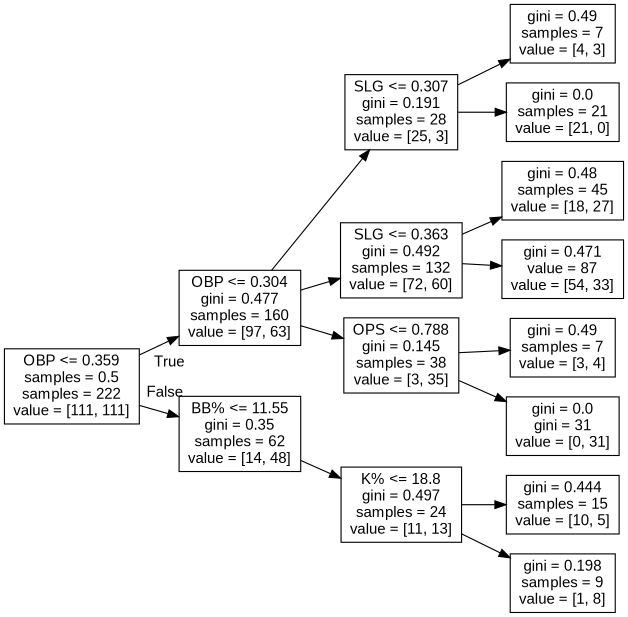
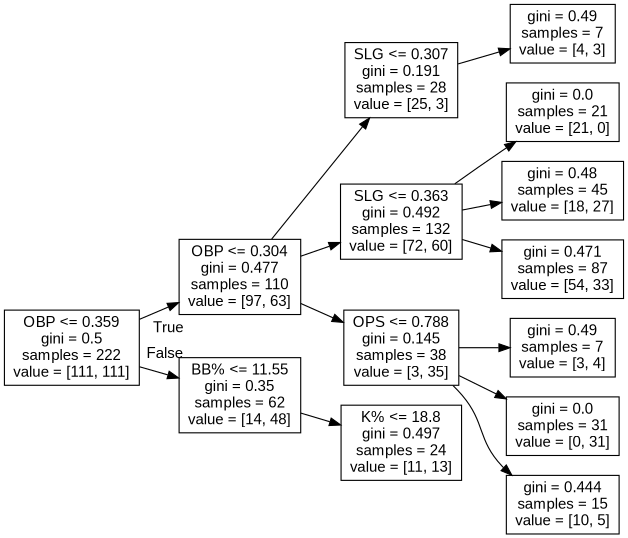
(477, 112) -> (481, 166)
(563, 269) -> (563, 269)
(240, 308) -> (240, 277)
(72, 386) -> (72, 348)
(563, 426) -> (563, 426)
(478, 505) -> (480, 426)
(563, 583) -> none
